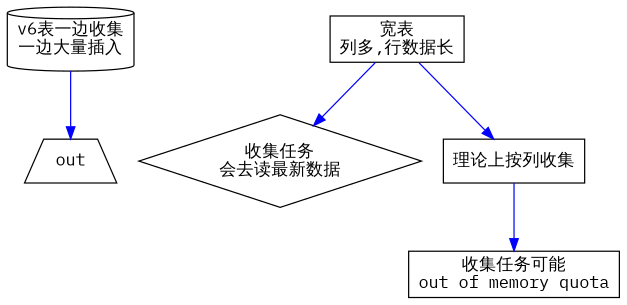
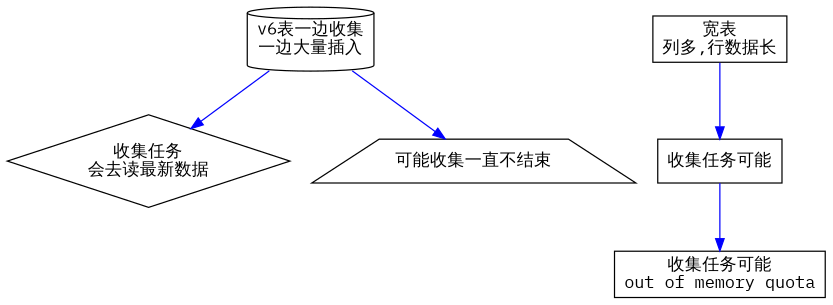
(349, 90) -> (235, 96)
(71, 161) -> (474, 161)
(514, 161) -> (720, 161)
